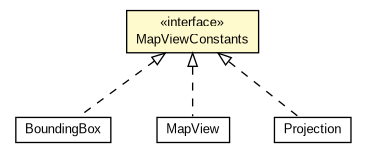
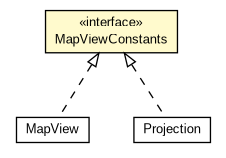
(63, 129) -> none
